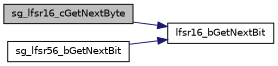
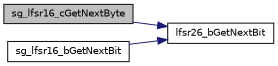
(221, 33) -> (221, 33)
(68, 52) -> (68, 52)
